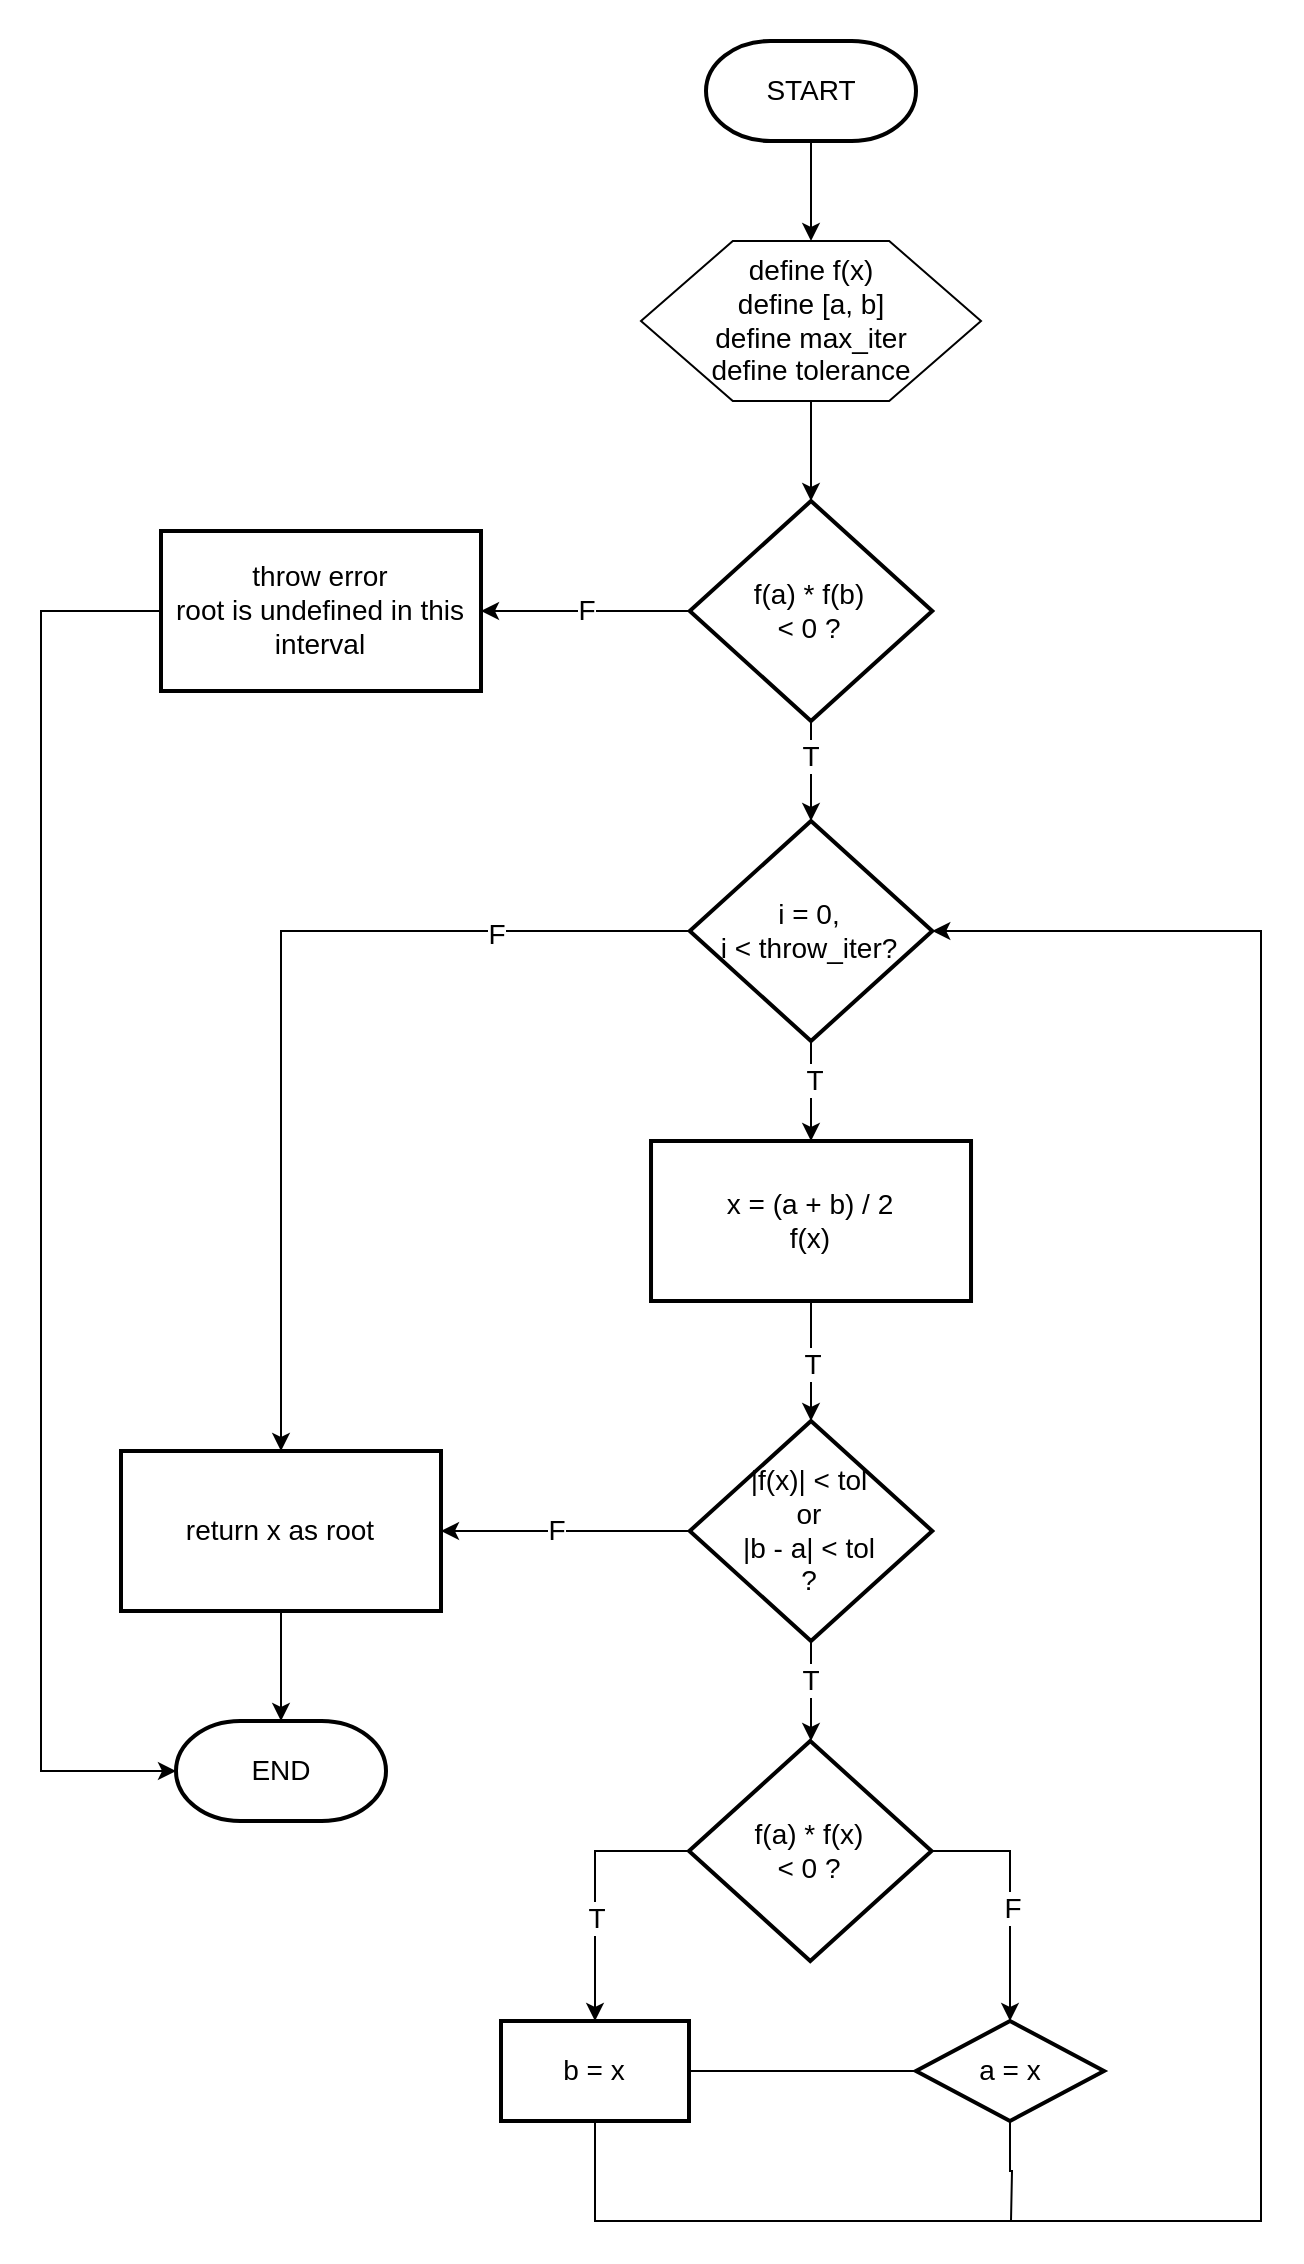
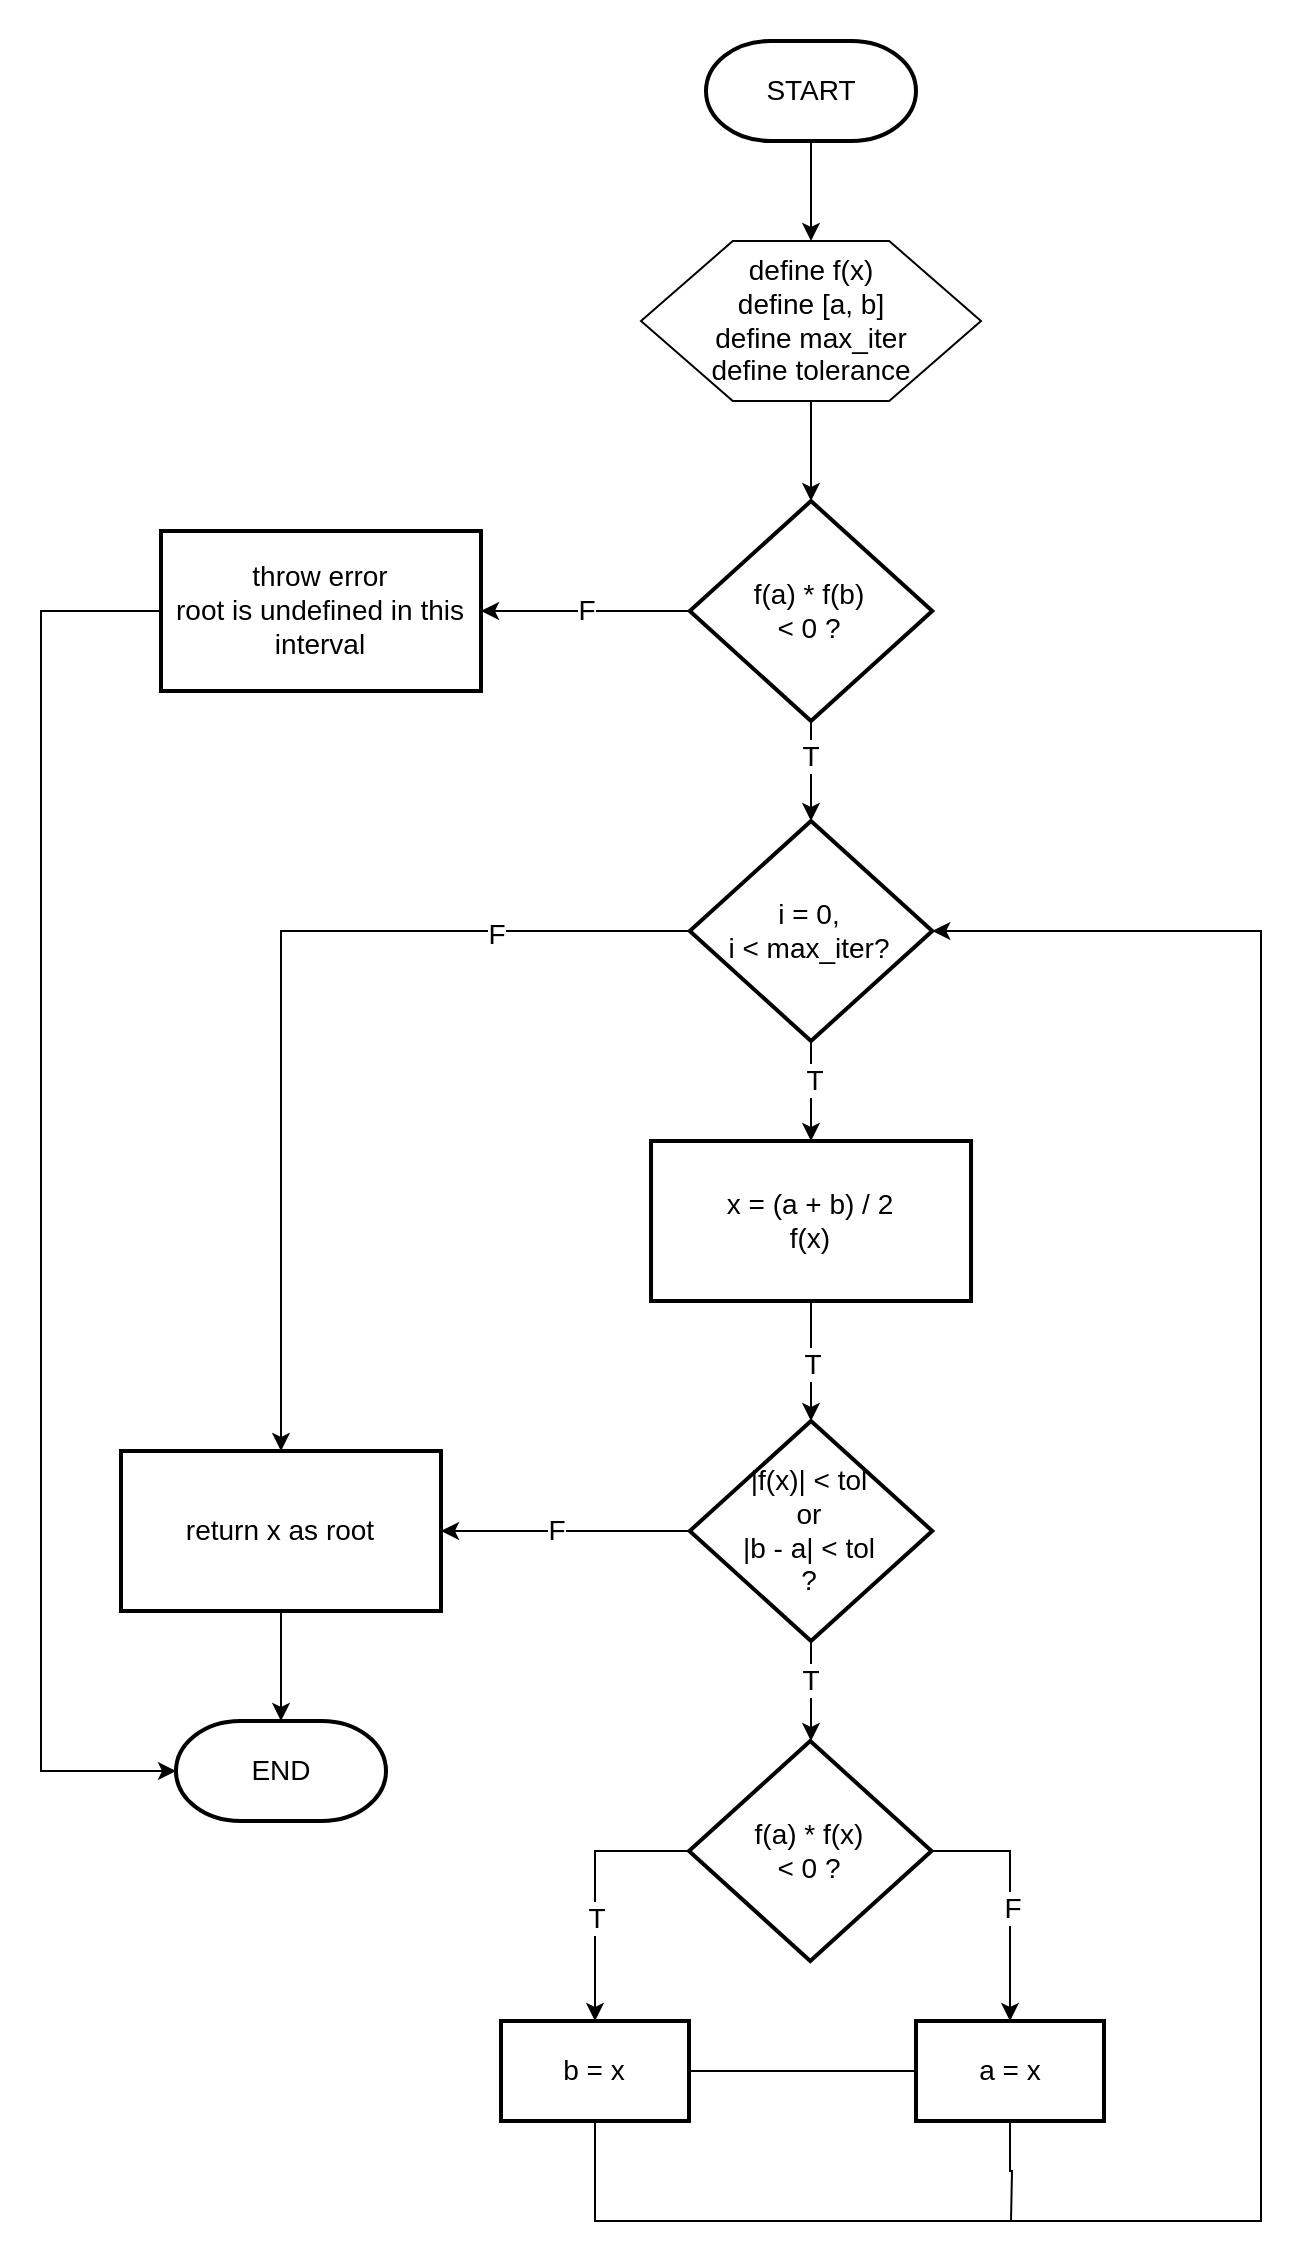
(810, 931) -> (810, 931)
(1010, 2071) -> (1010, 2071)
